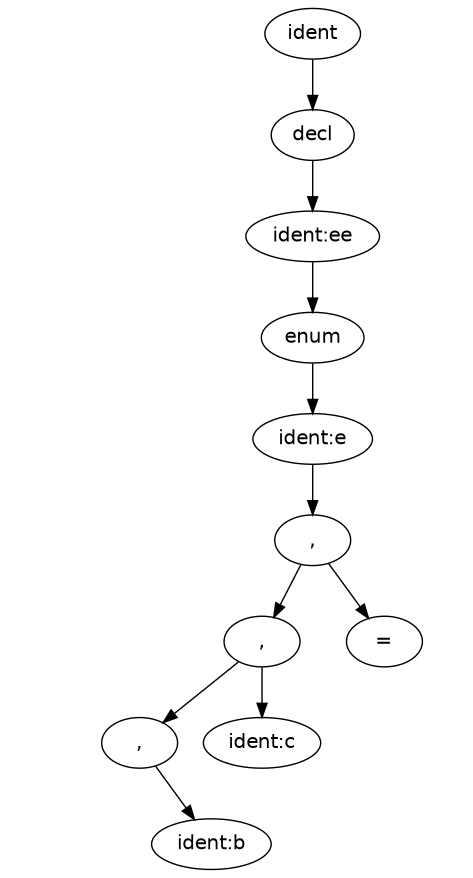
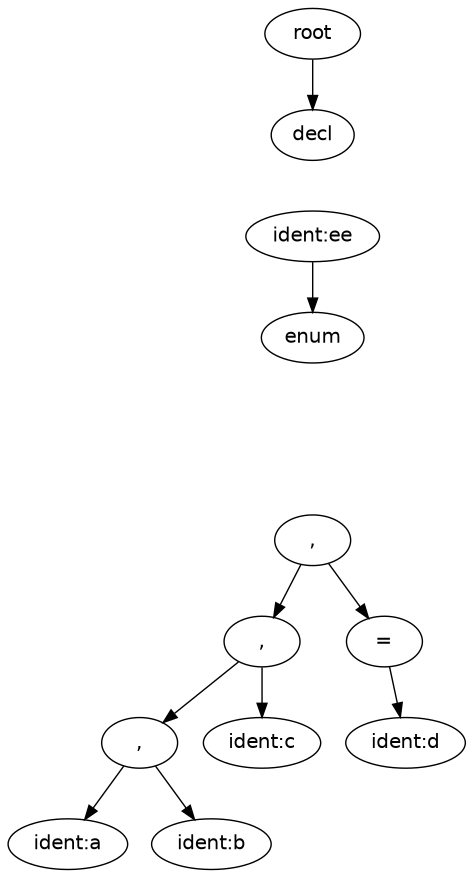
(313, 34) -> (313, 34)
(313, 179) -> none
(313, 439) -> none
none -> (406, 743)
none -> (68, 844)
